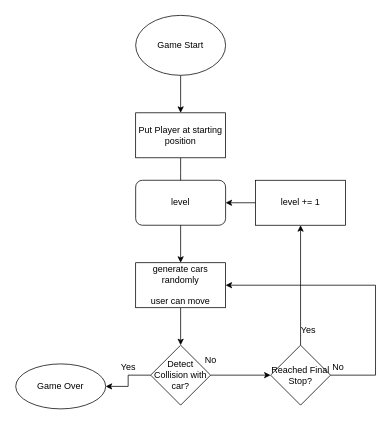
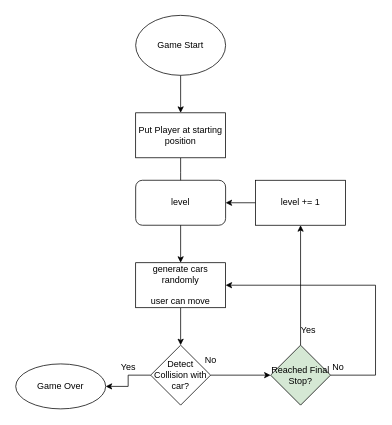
(300, 375) -> (300, 375)
